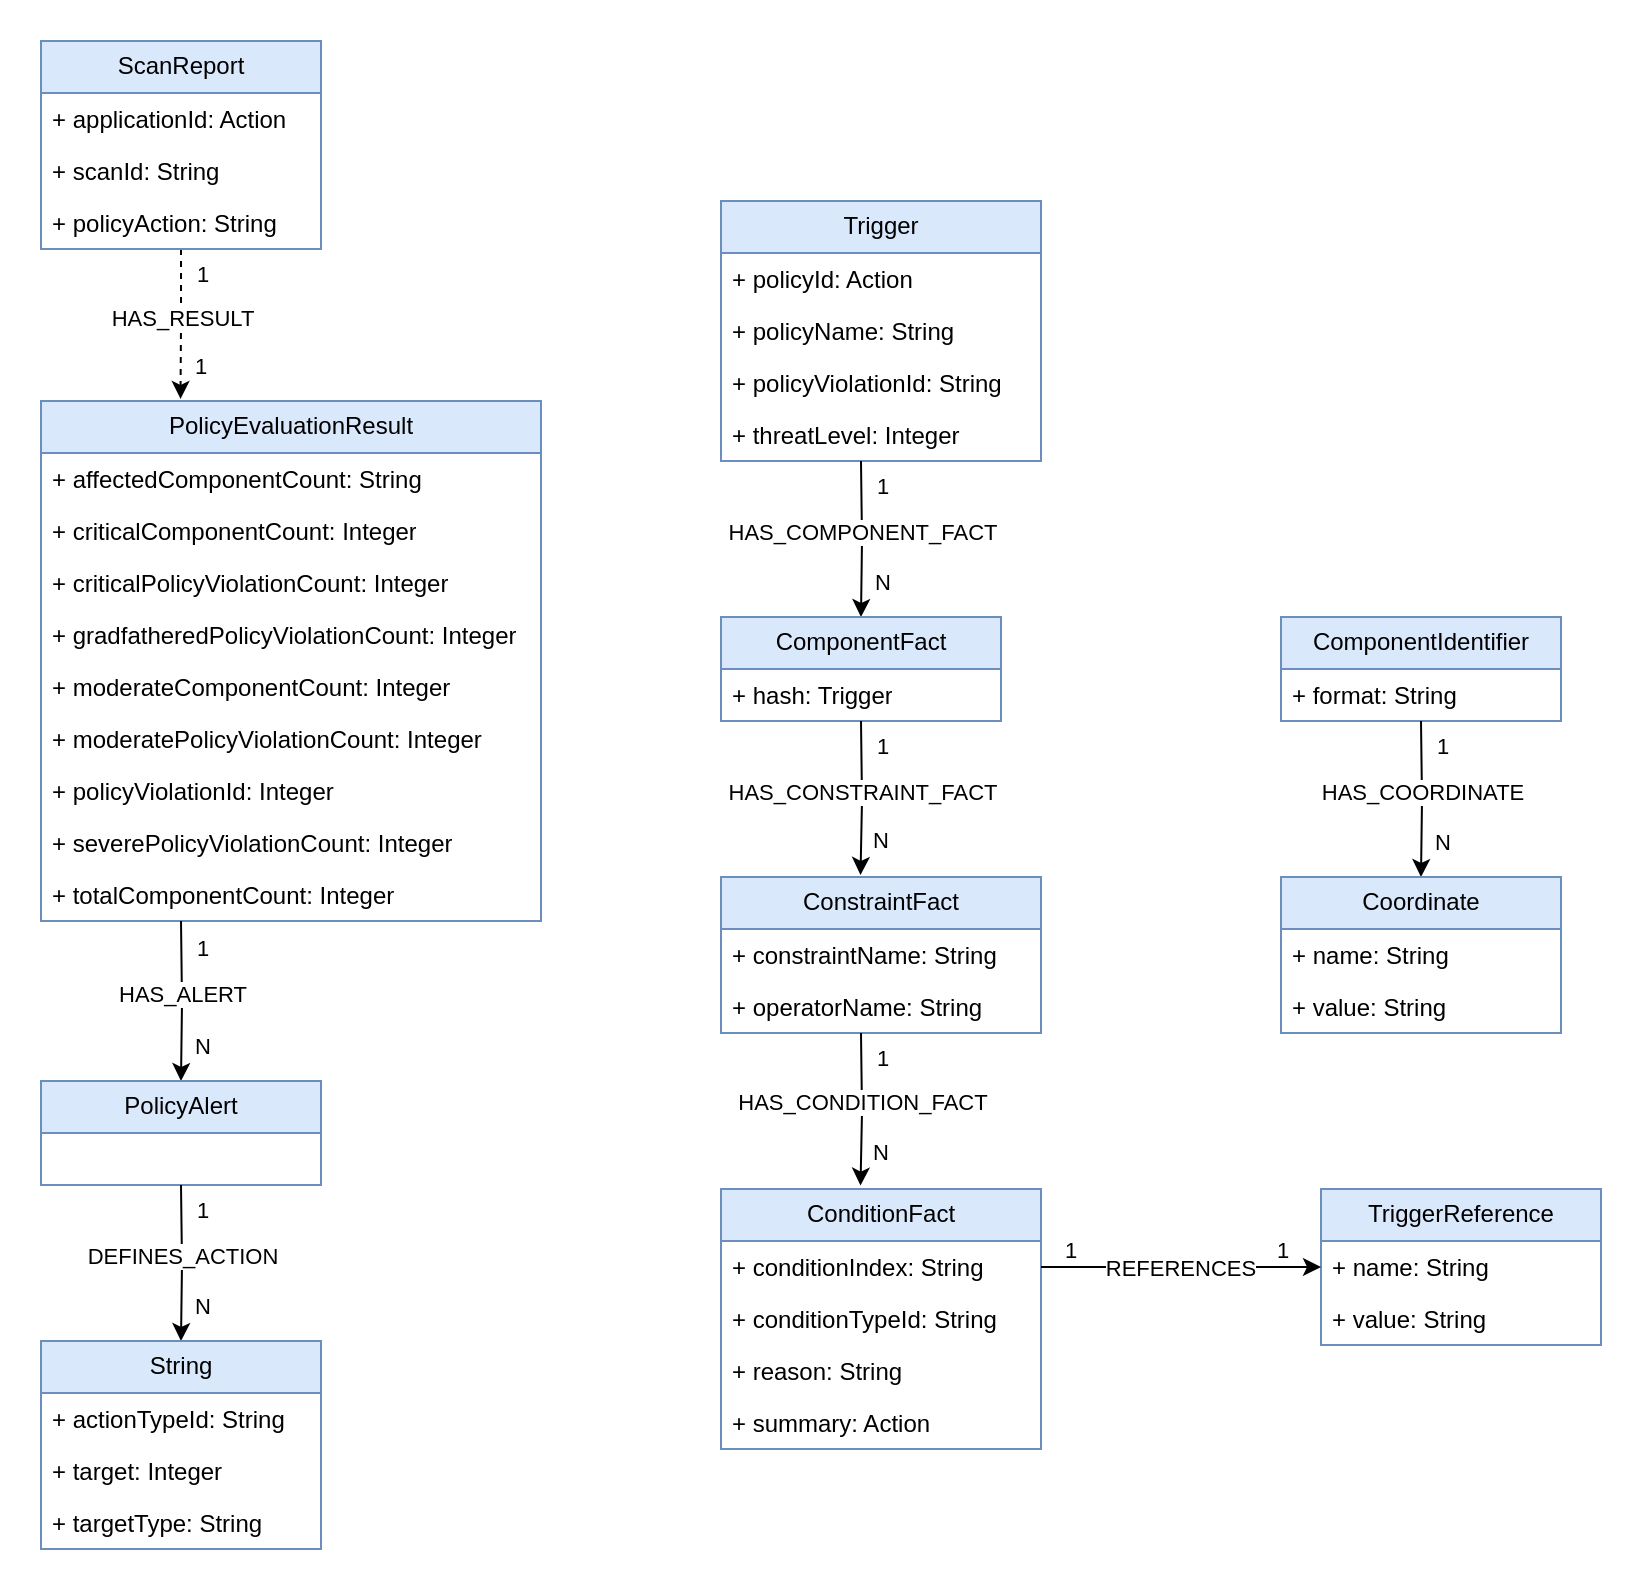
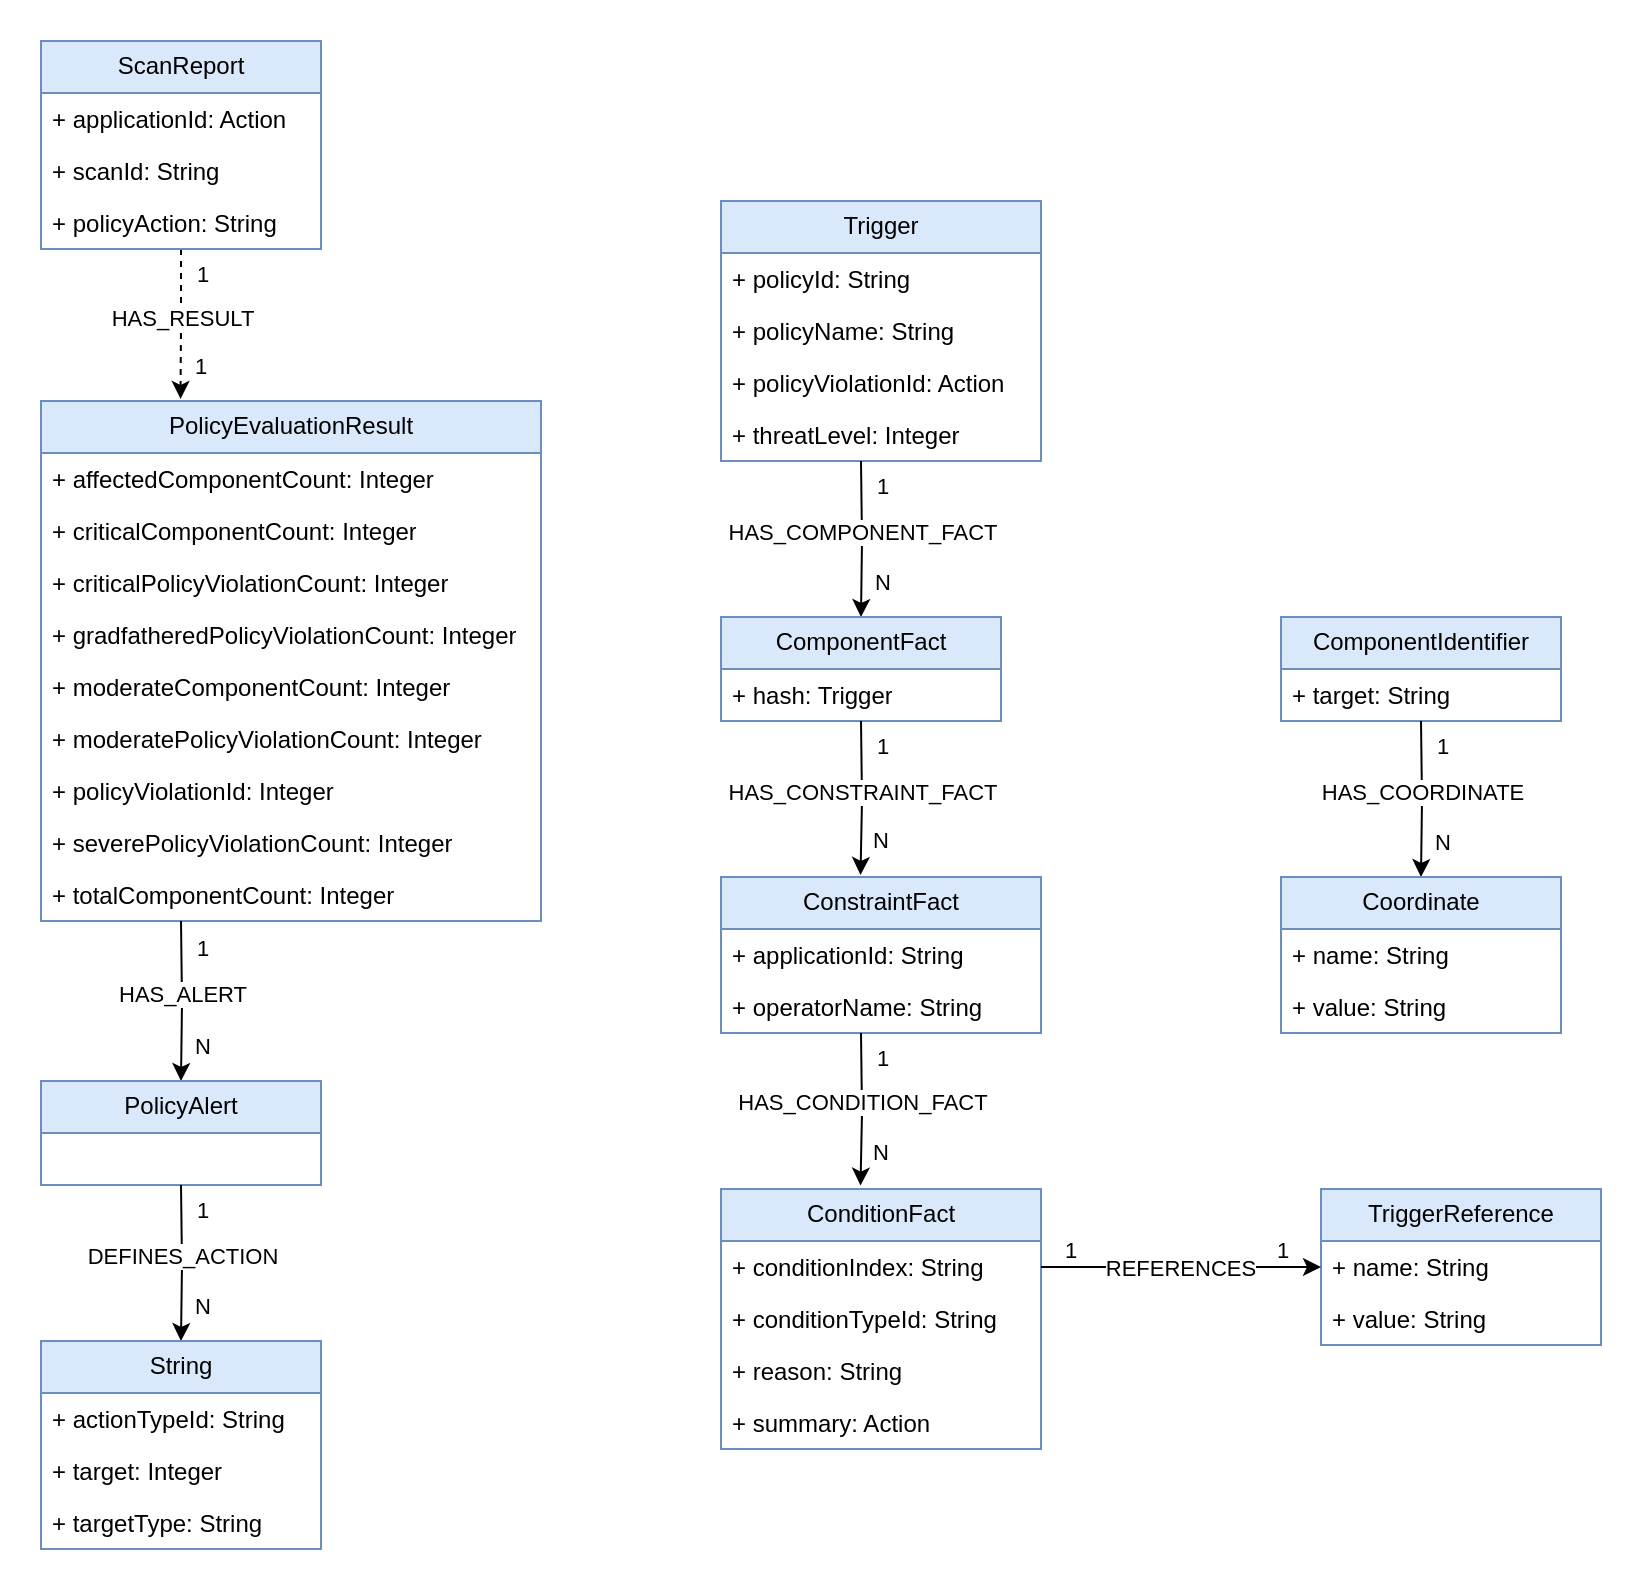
(835, 281) -> (835, 281)
(883, 400) -> (883, 400)
(256, 481) -> (265, 481)
(1388, 697) -> (1388, 697)
(879, 957) -> (866, 957)
